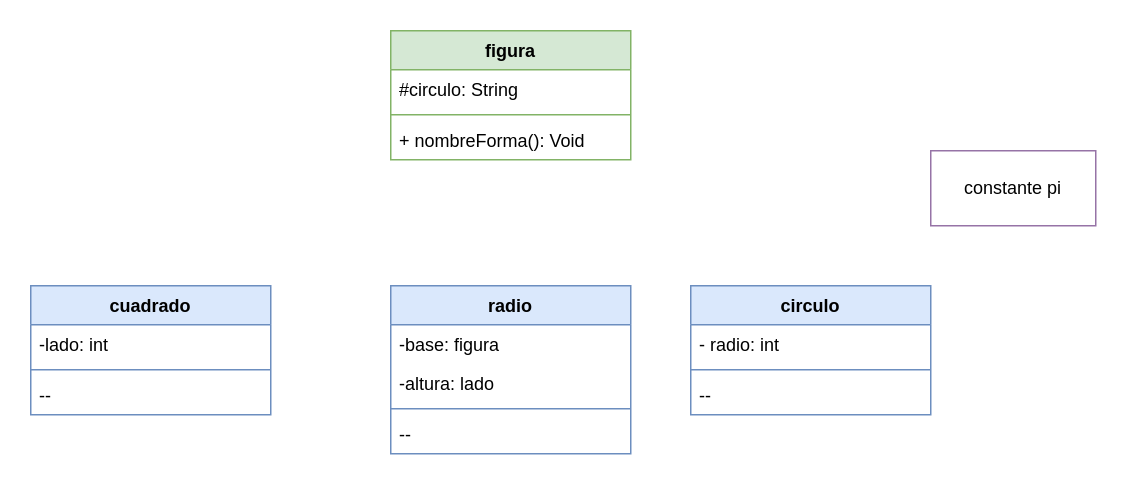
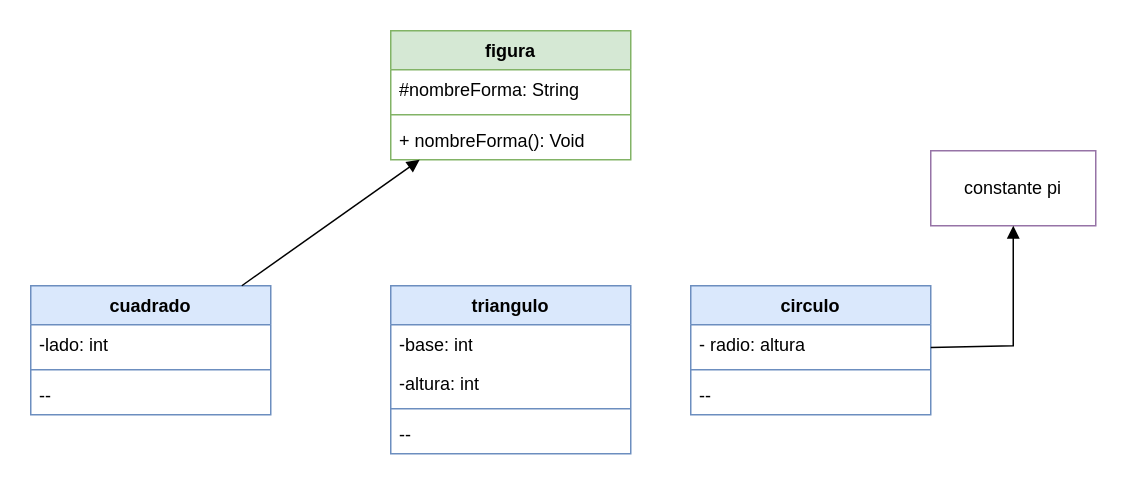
(469, 91) -> (494, 91)
none -> (325, 227)
(511, 307) -> (511, 307)
none -> (1013, 333)
(458, 346) -> (443, 346)
(749, 346) -> (764, 346)
(456, 385) -> (451, 385)
